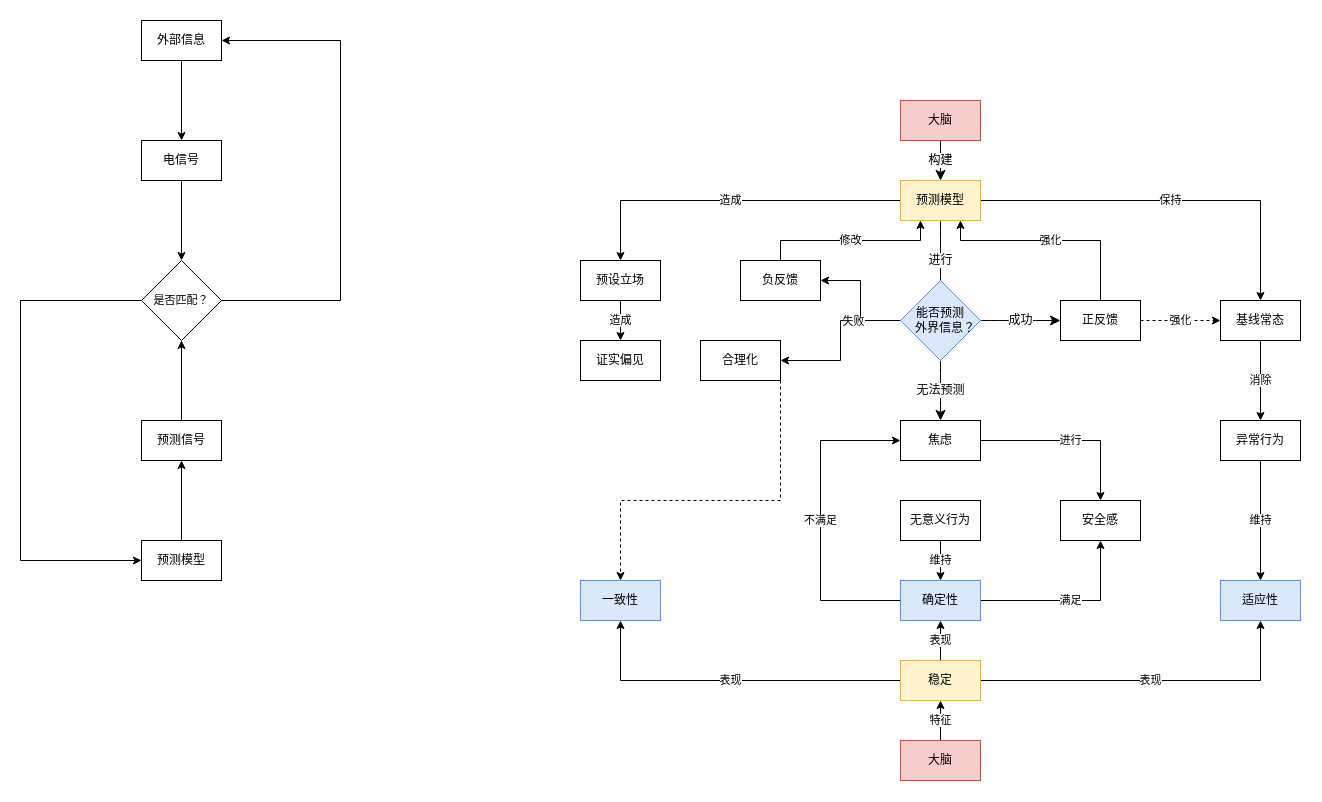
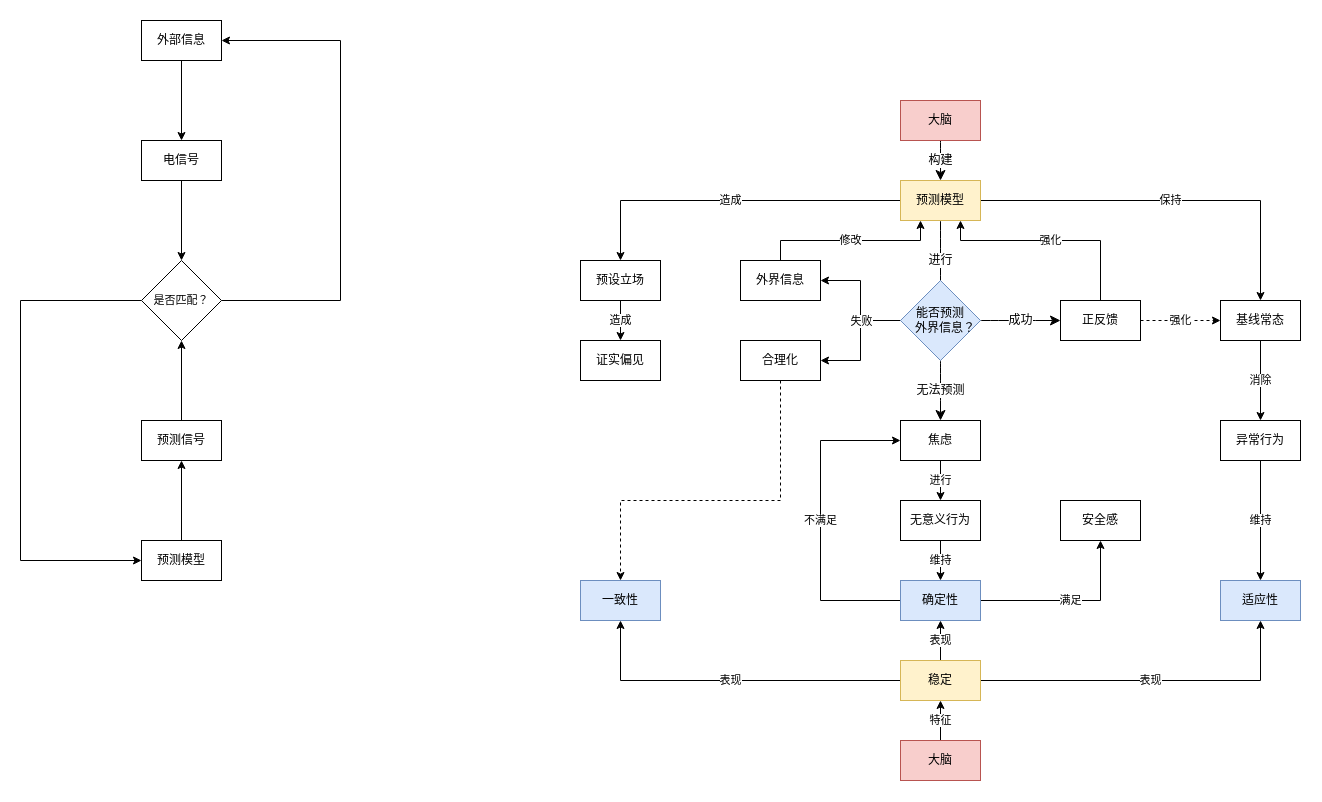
(781, 281) -> (781, 281)
(741, 361) -> (781, 361)
(1067, 441) -> (941, 477)
